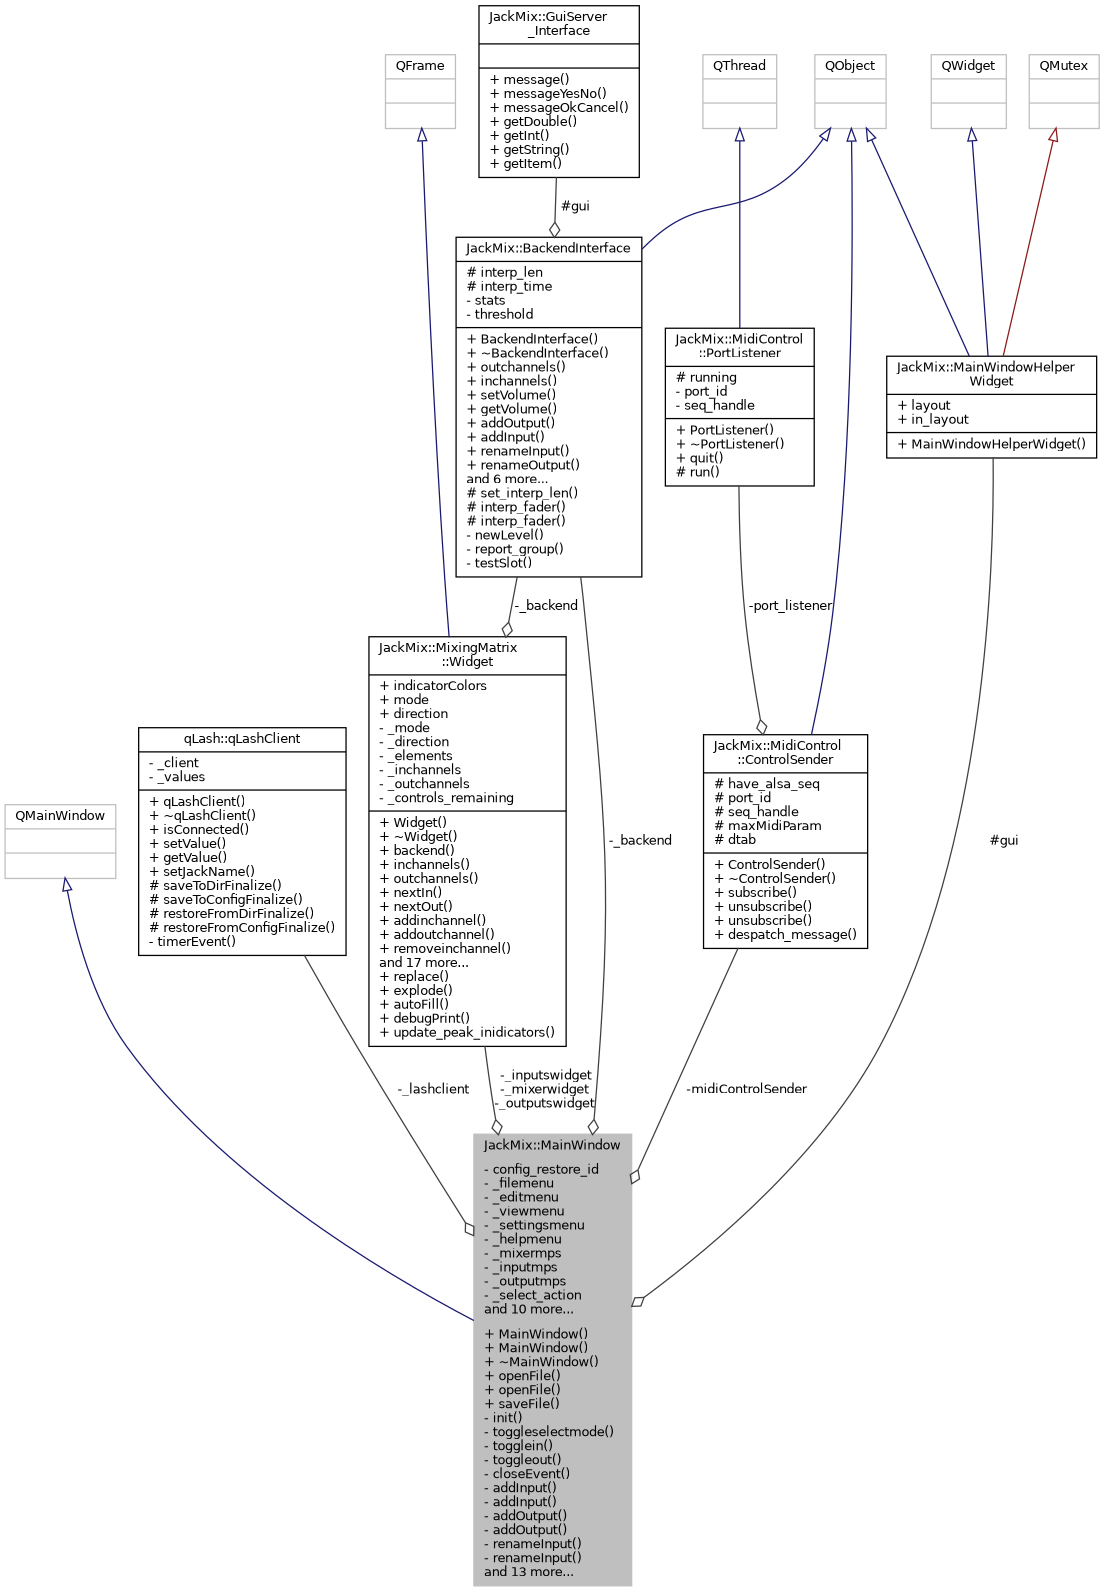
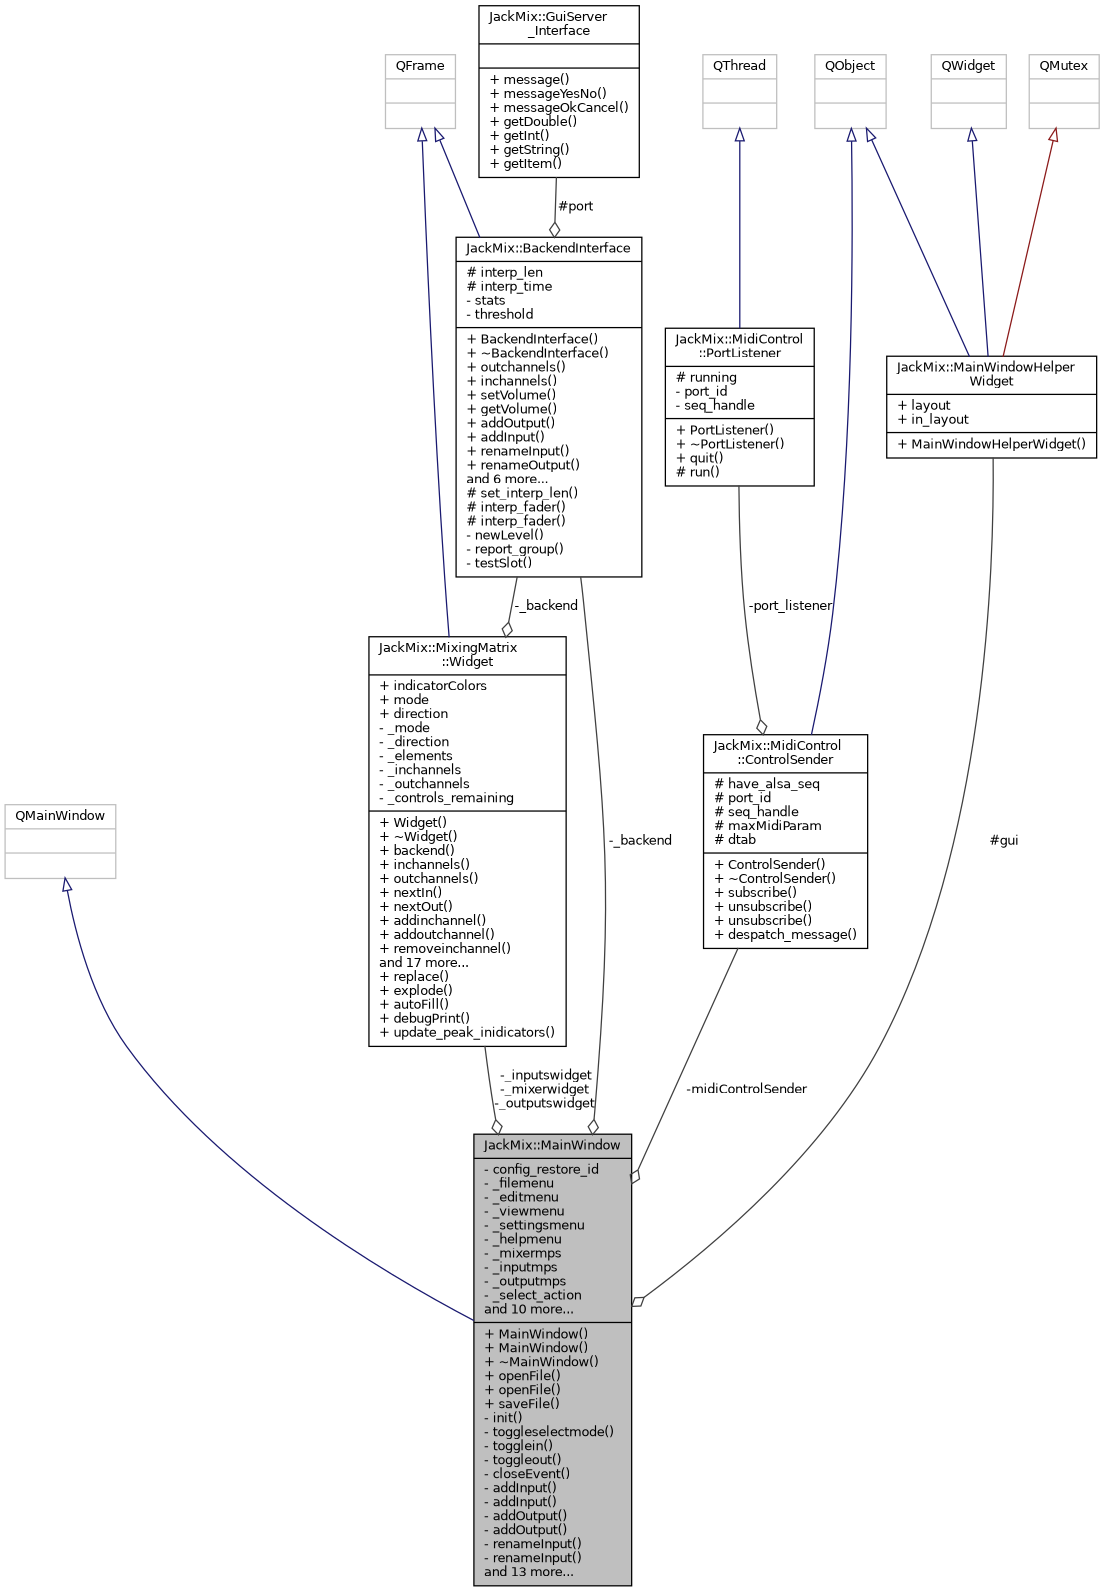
(748, 199) -> (460, 189)
(574, 207) -> (574, 207)
(242, 842) -> none
(553, 1360) -> (553, 1360)
